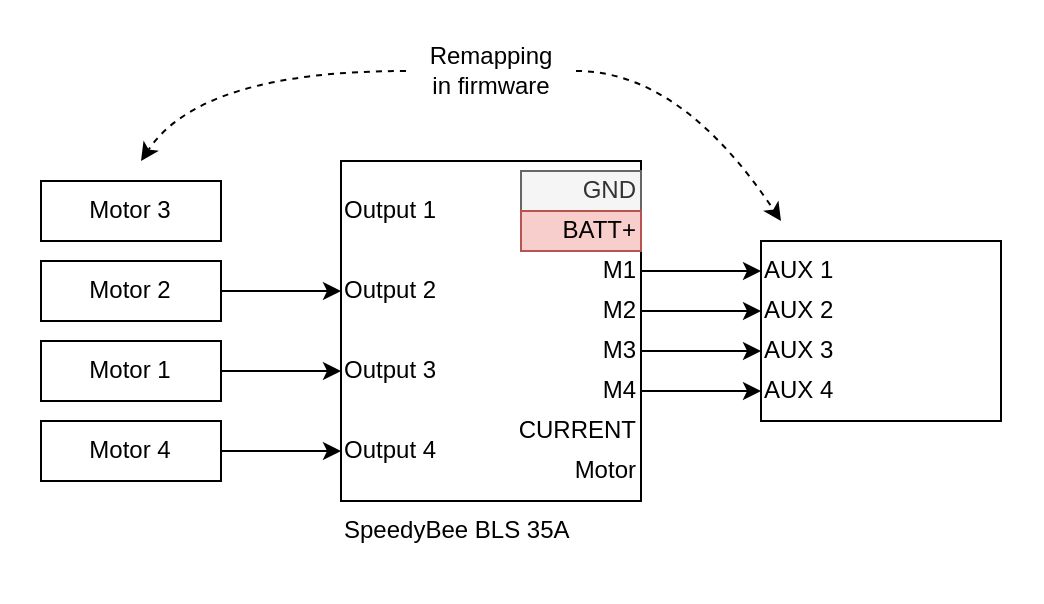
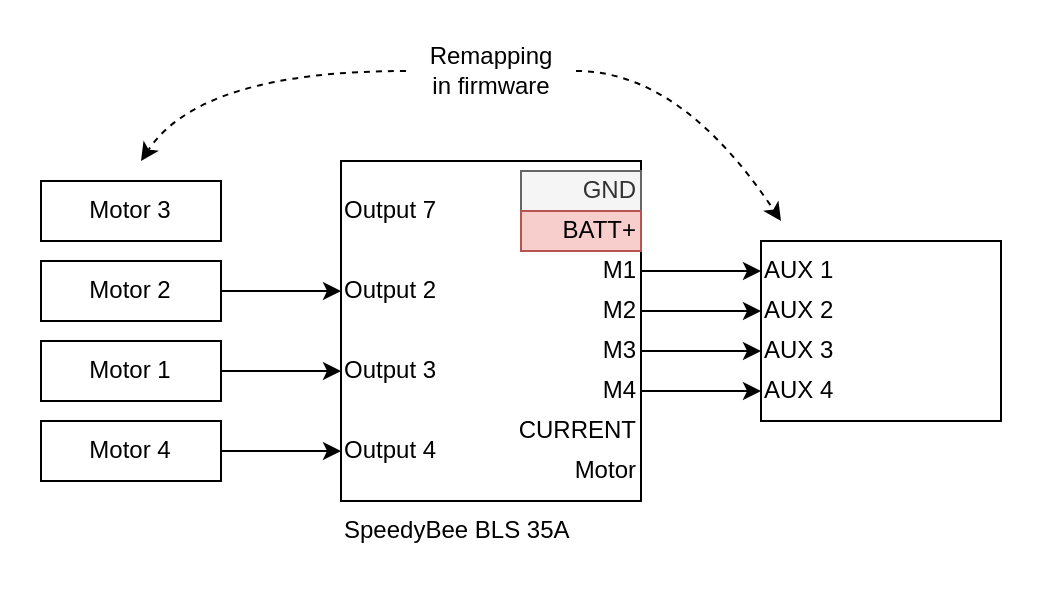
(396, 211) -> (396, 211)
